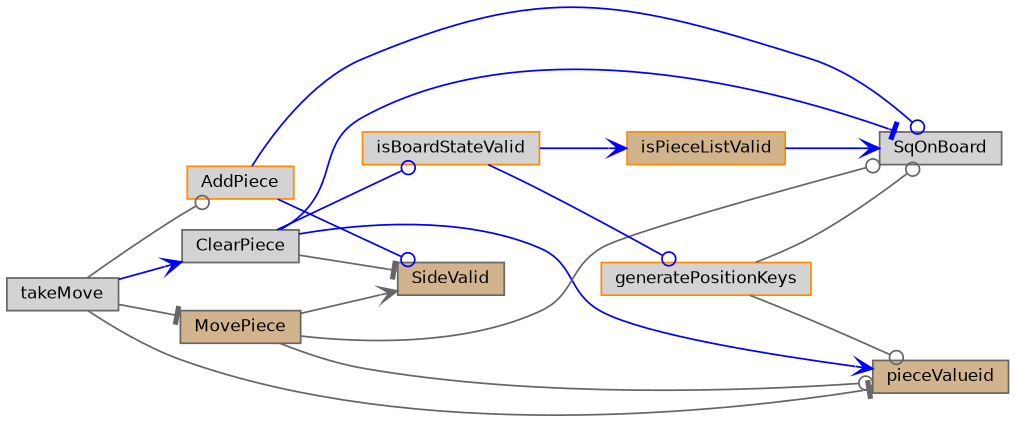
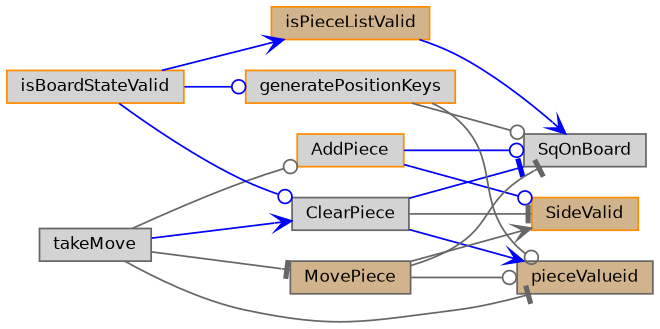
(339, 200) -> (195, 154)
(581, 267) -> (478, 226)
(451, 279) -> (585, 214)
